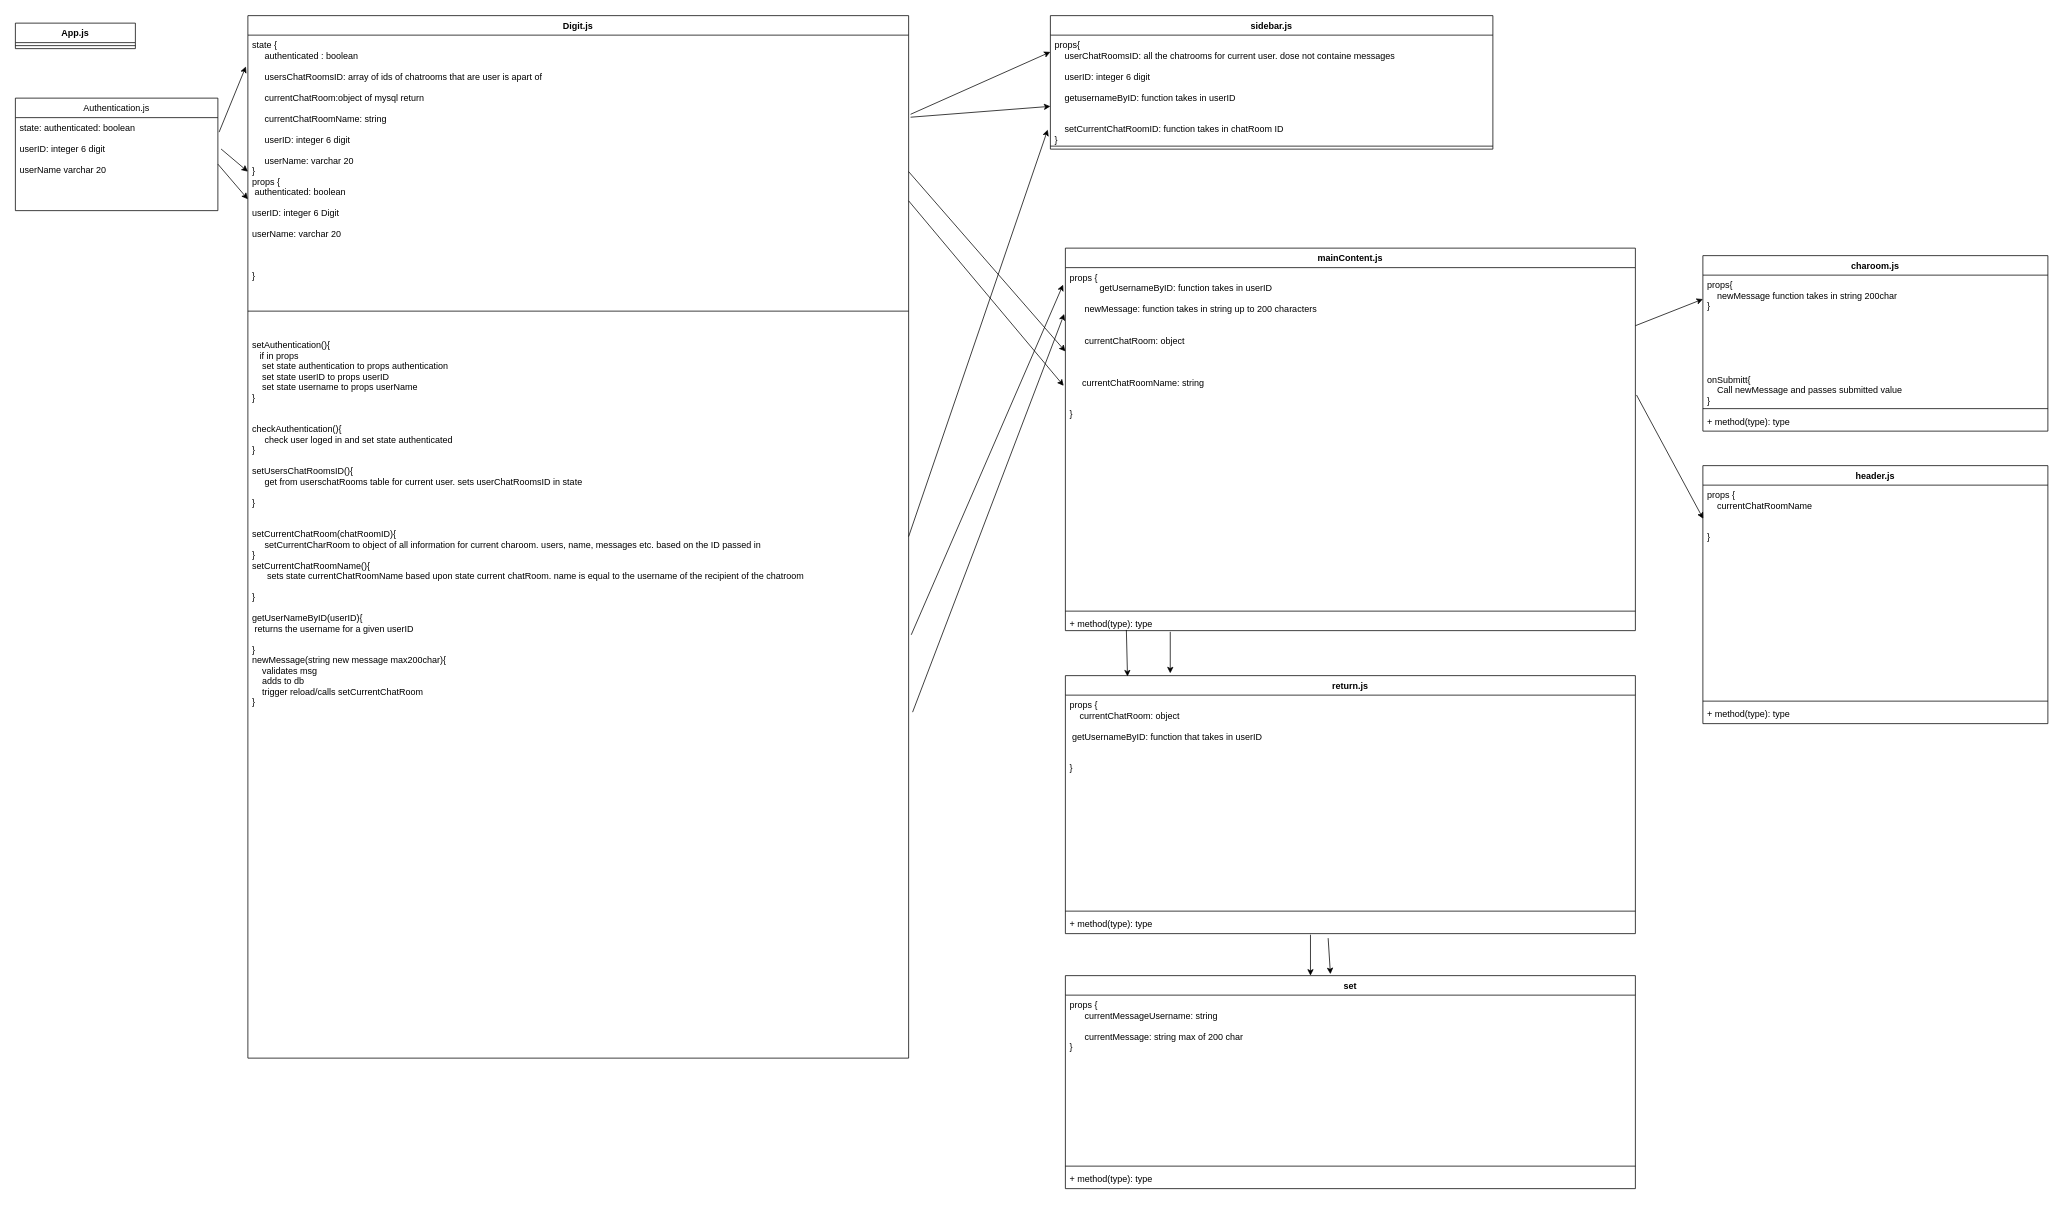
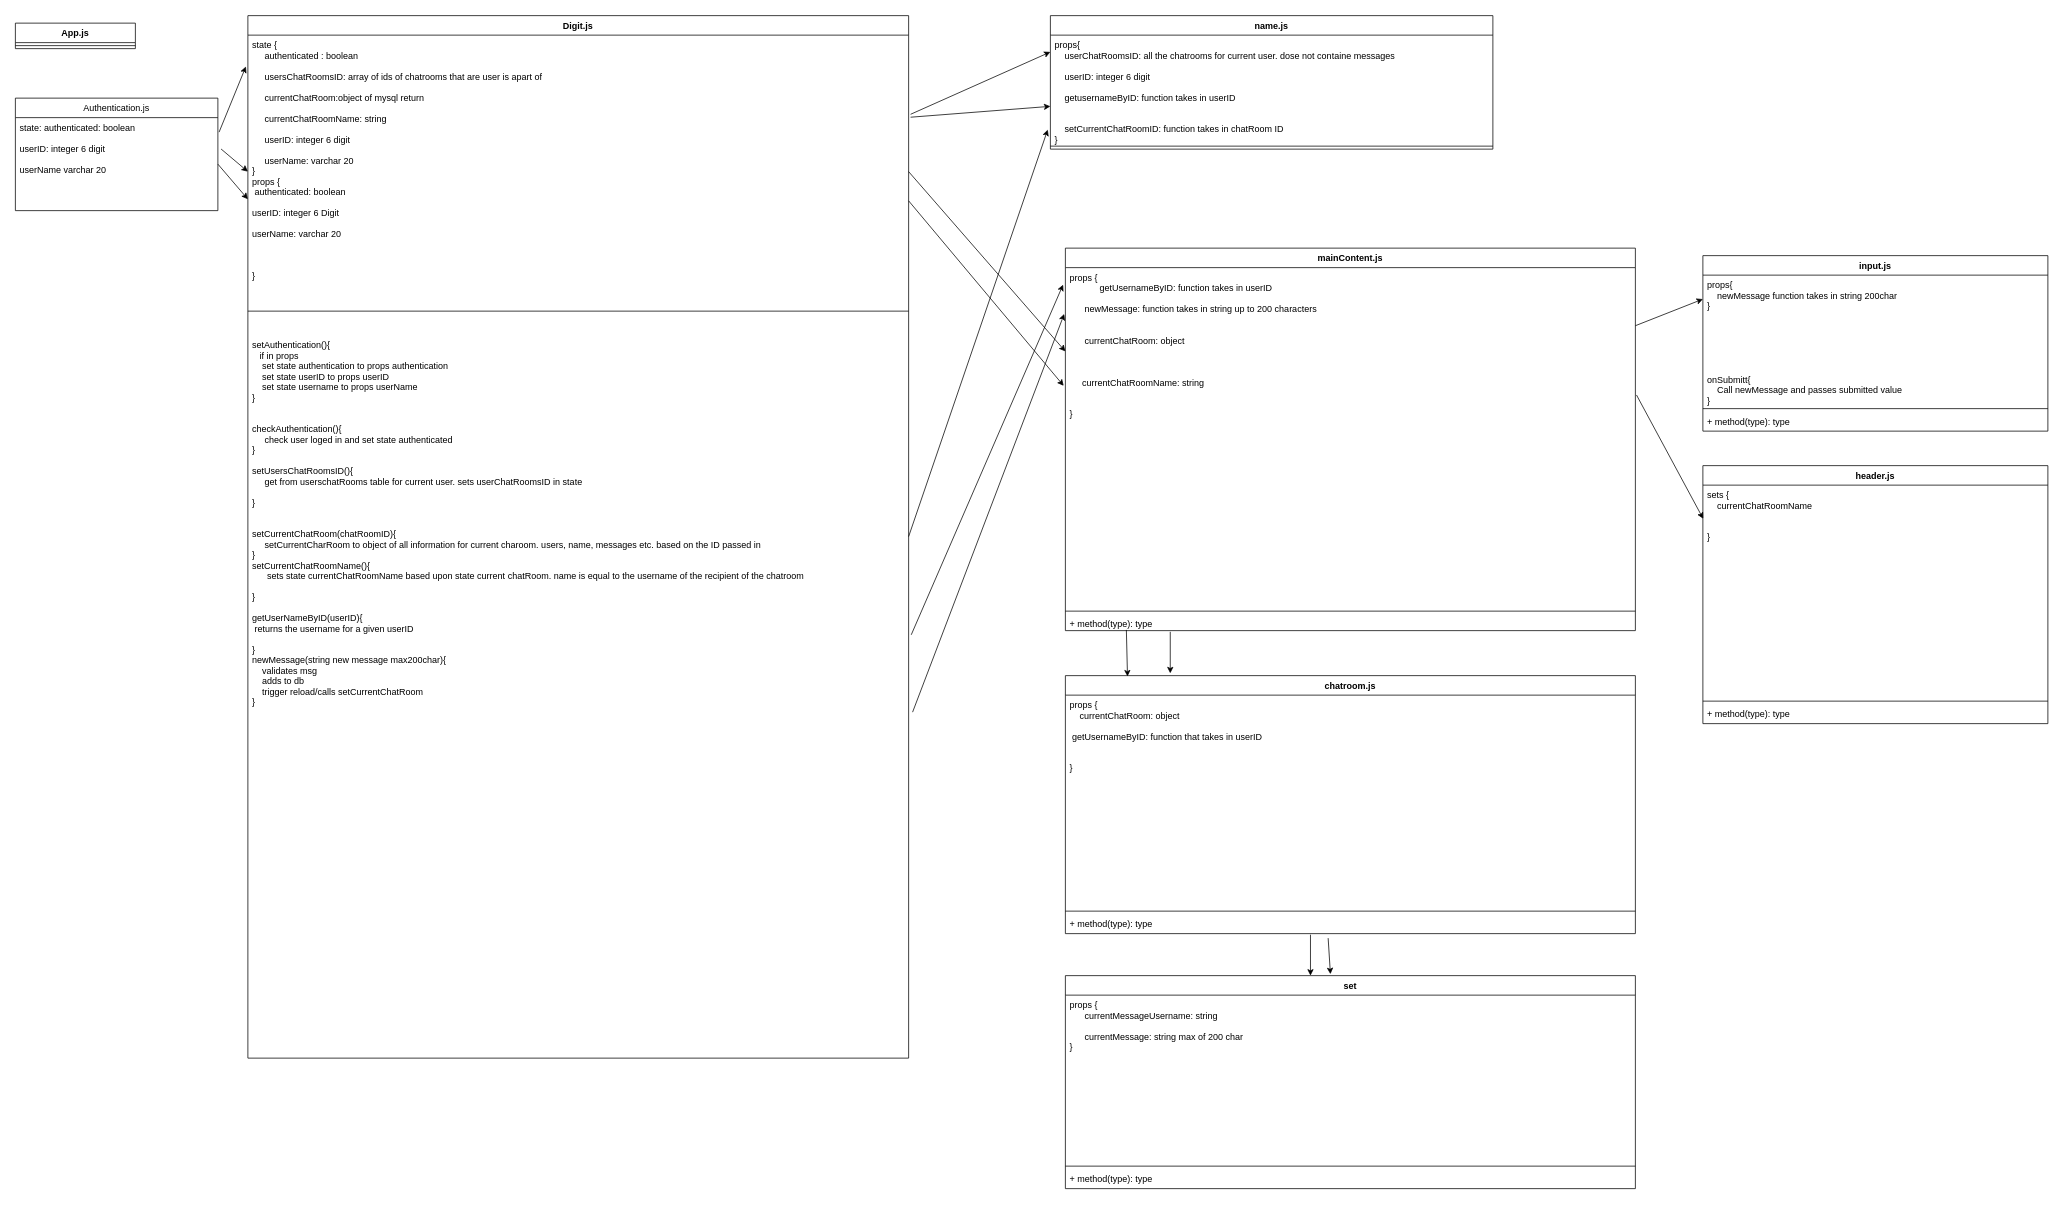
(1271, 26) -> (1271, 26)
(1875, 266) -> (1875, 266)
(1723, 495) -> (1721, 495)
(1350, 686) -> (1350, 686)
